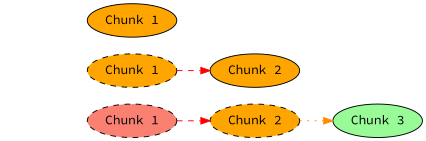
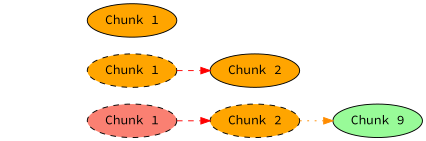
(378, 121) -> (378, 121)
